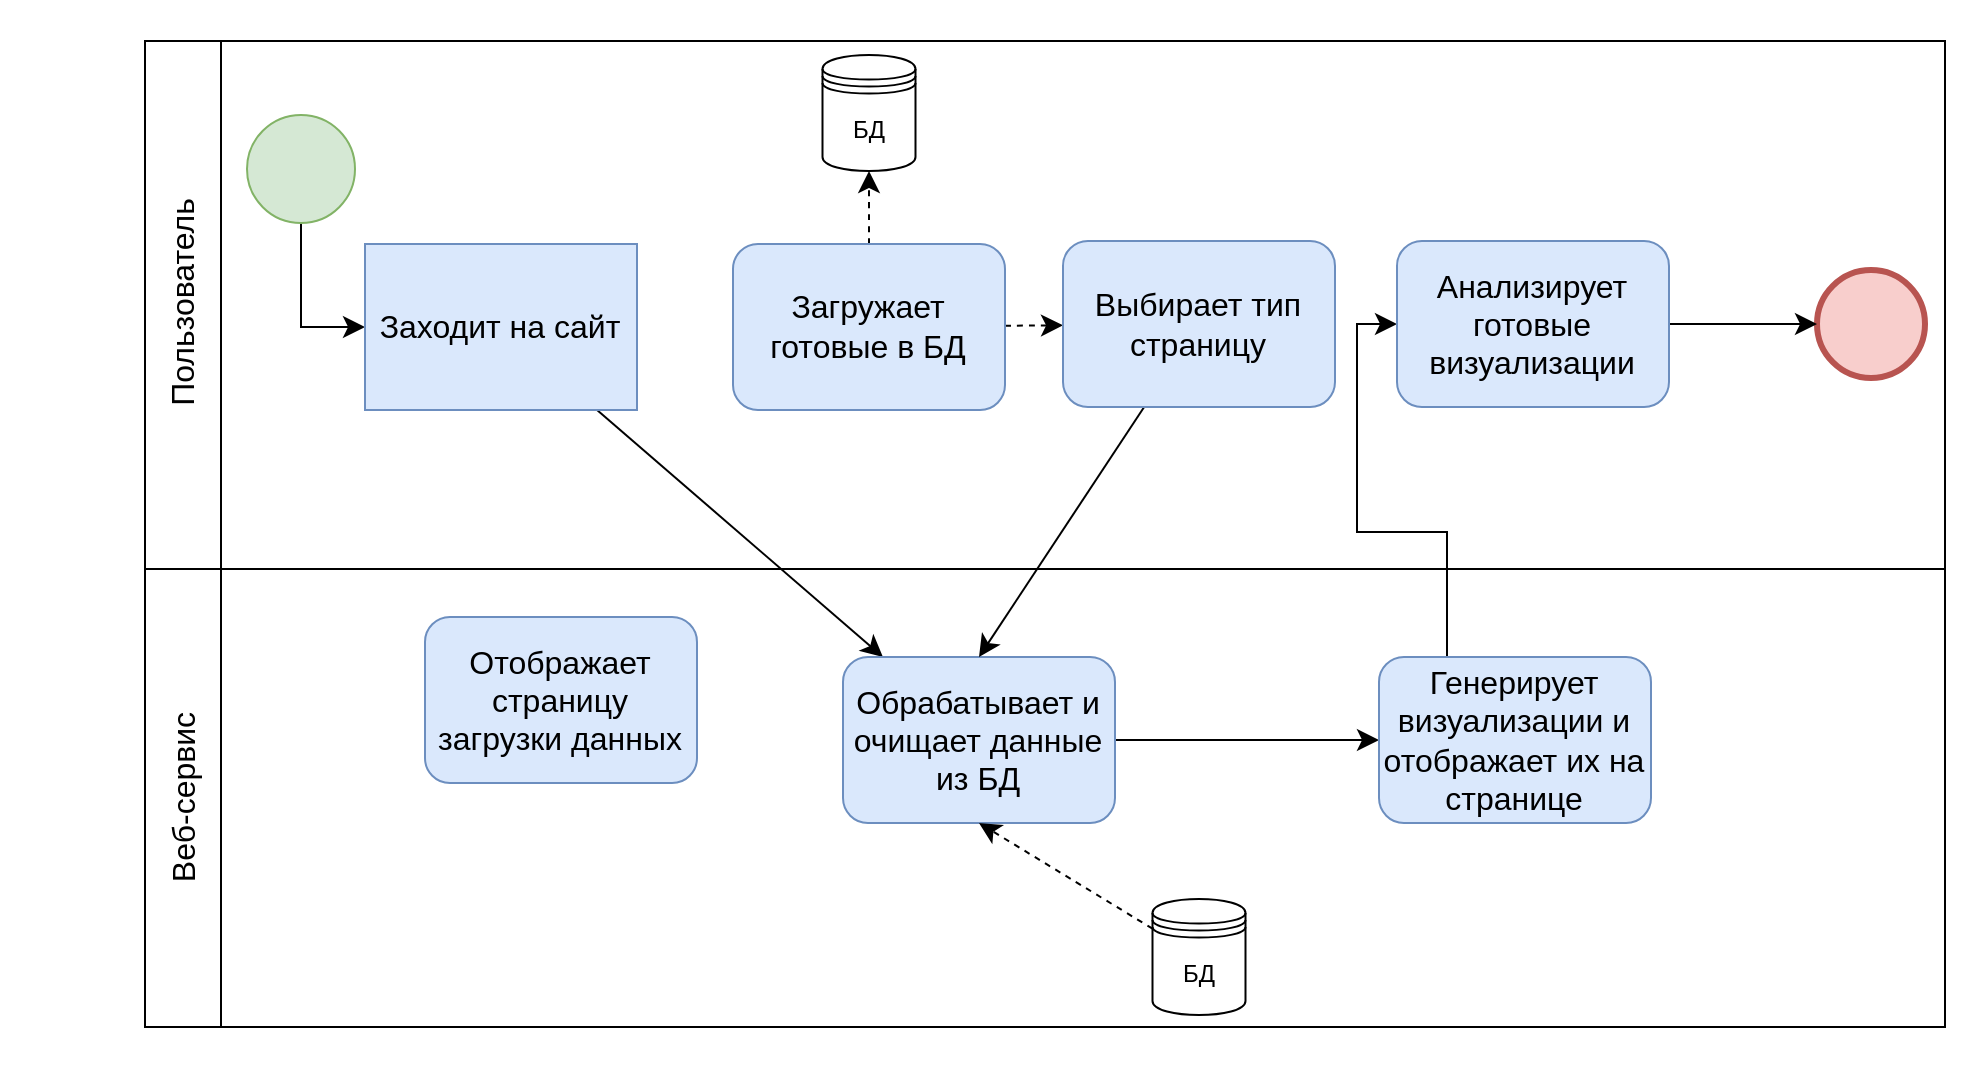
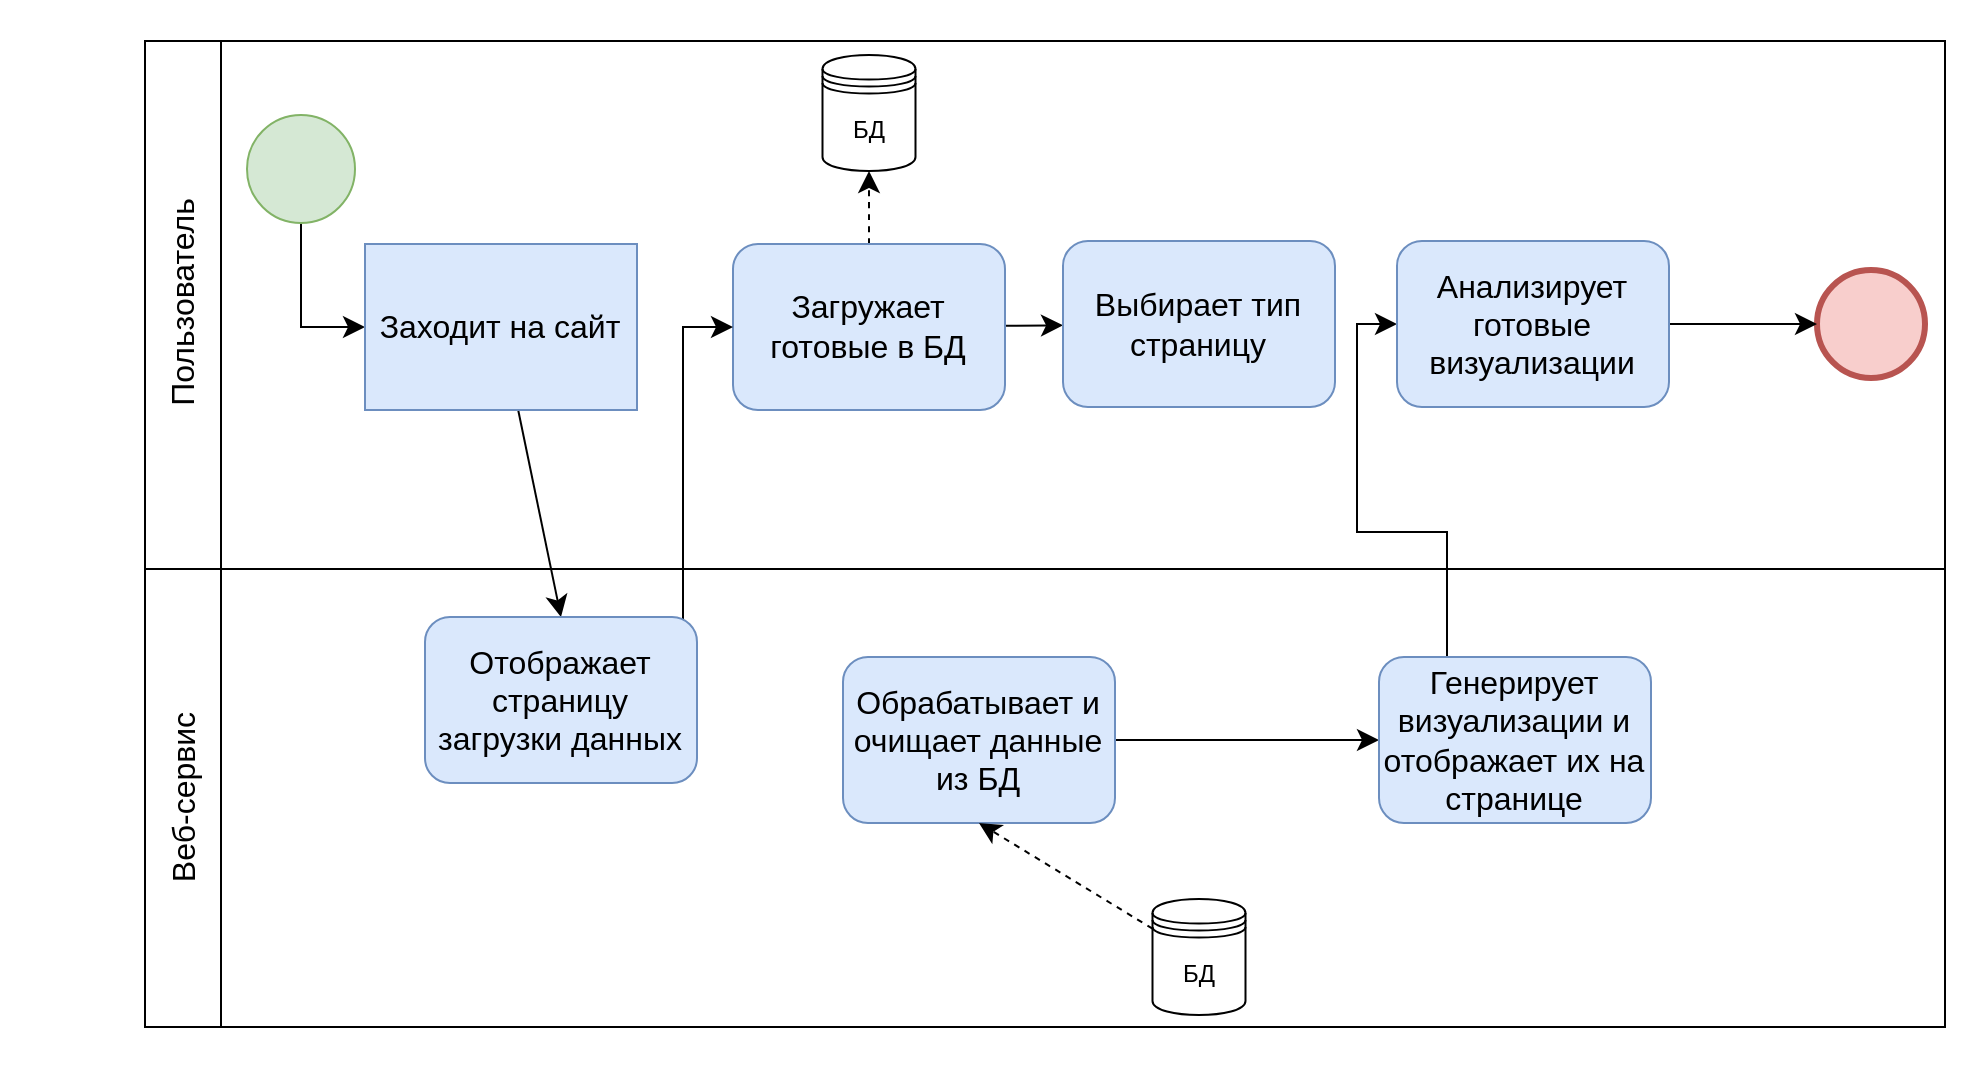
(1027, 326) -> (1027, 326)
none -> (683, 387)
(1065, 526) -> none
(778, 566) -> (538, 508)
